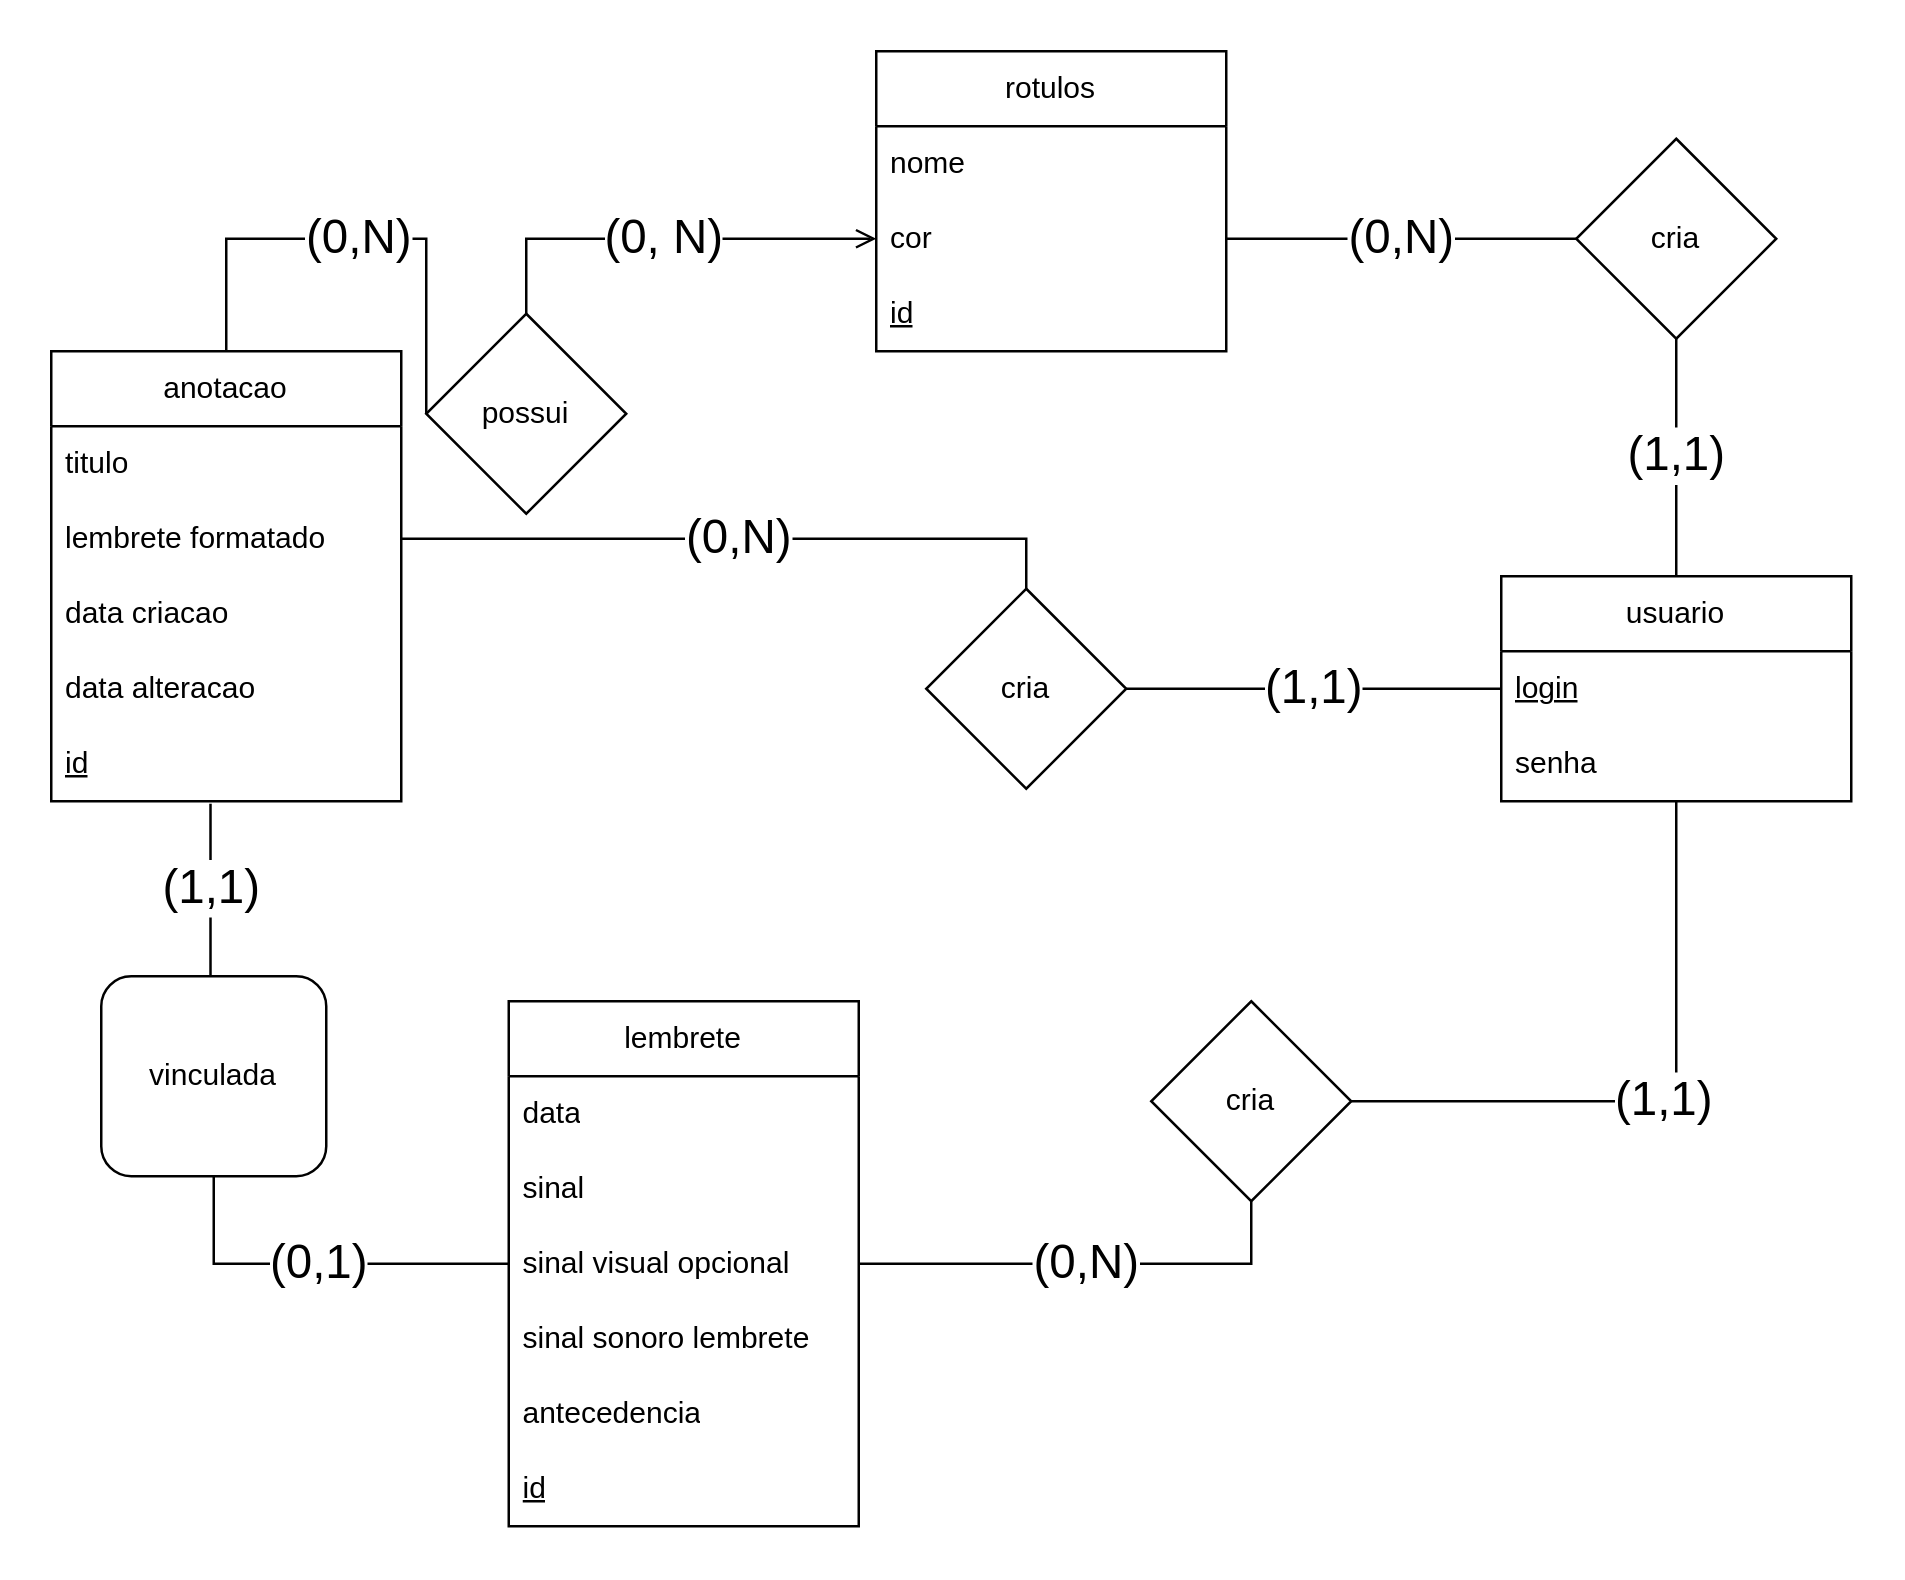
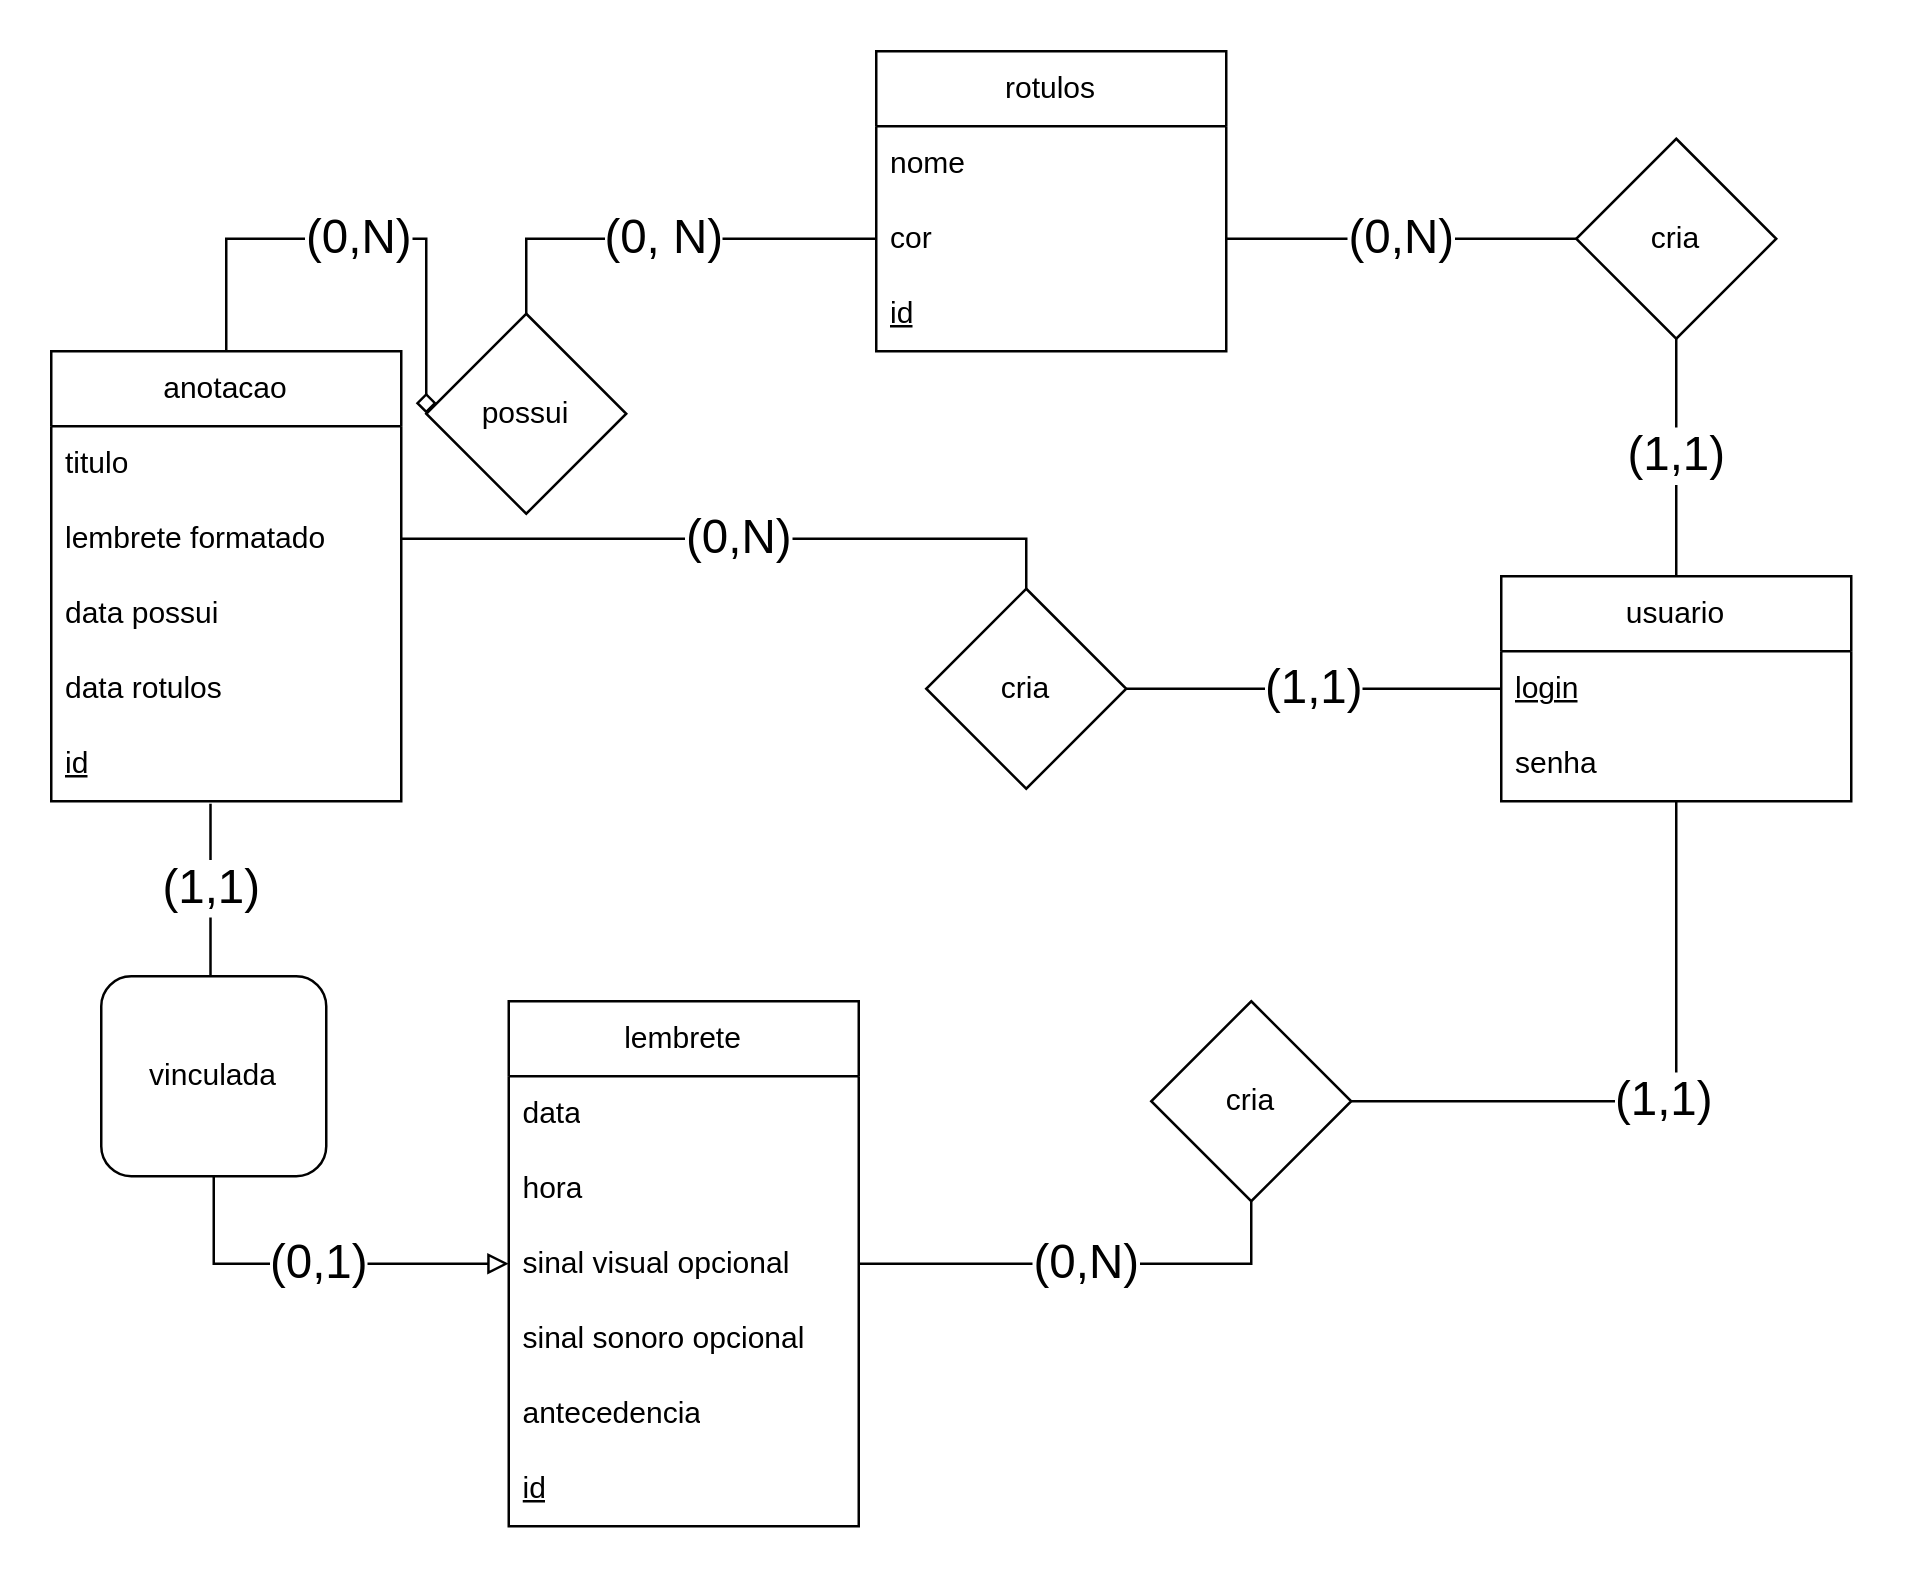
(867, 239) -> (867, 239)
(426, 402) -> (426, 393)
(159, 614) -> (151, 614)
(176, 689) -> (159, 689)
(558, 1189) -> (557, 1189)
(494, 1264) -> (486, 1264)
(681, 1339) -> (677, 1339)
